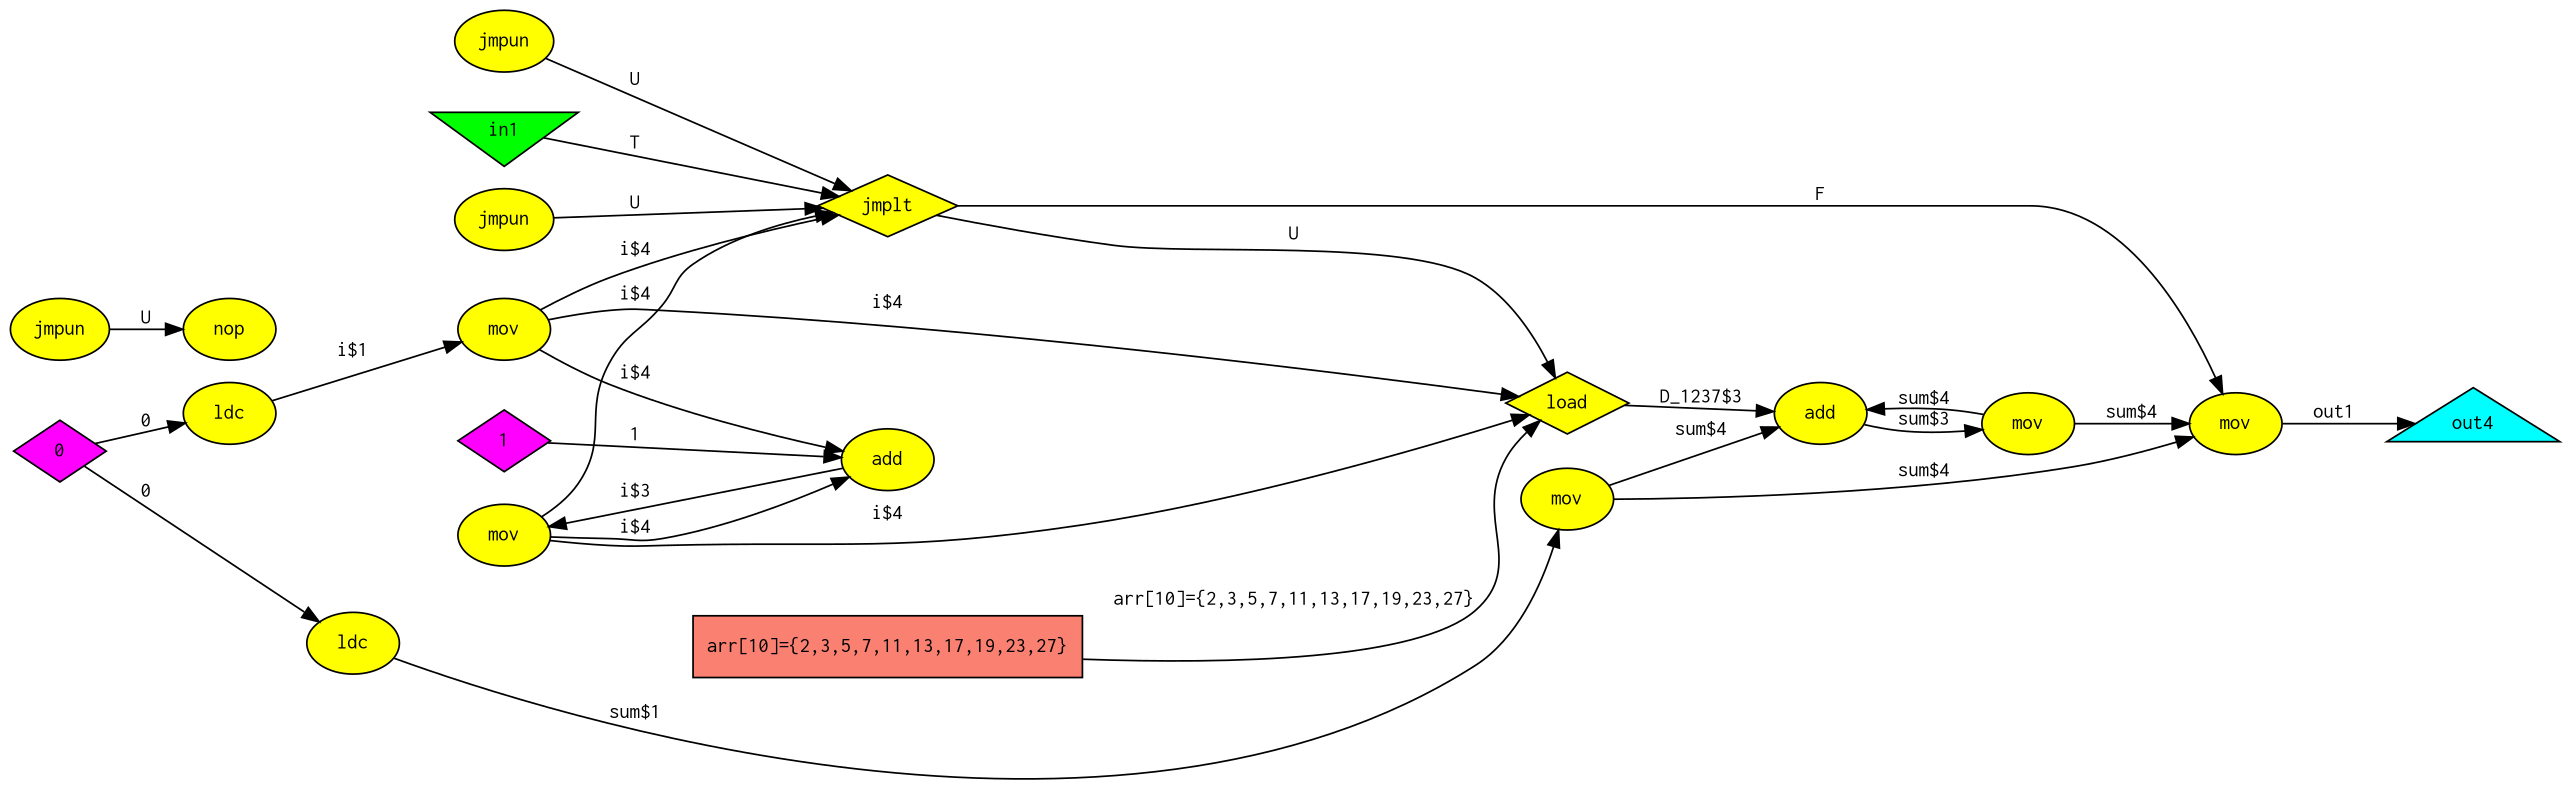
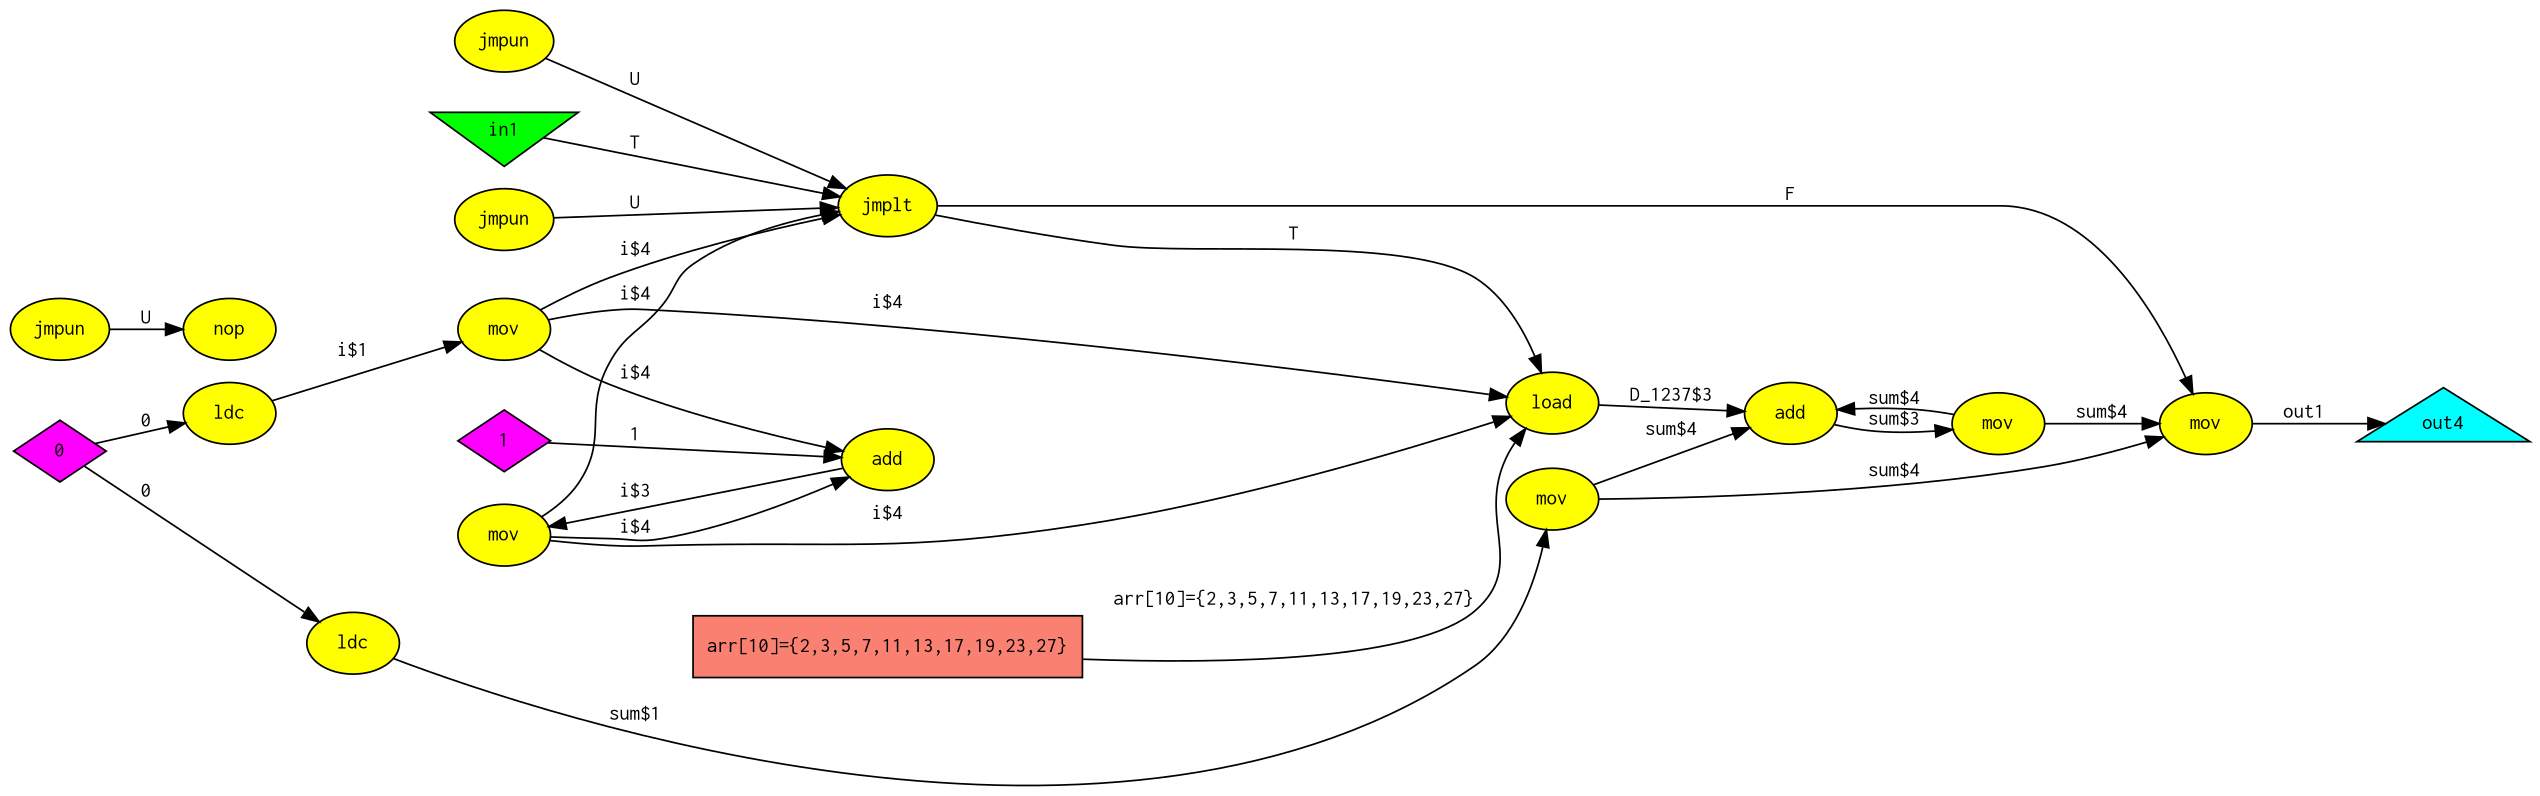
(888, 206) -> (888, 206)
(1294, 234) -> (1294, 234)
(1567, 403) -> (1552, 403)
